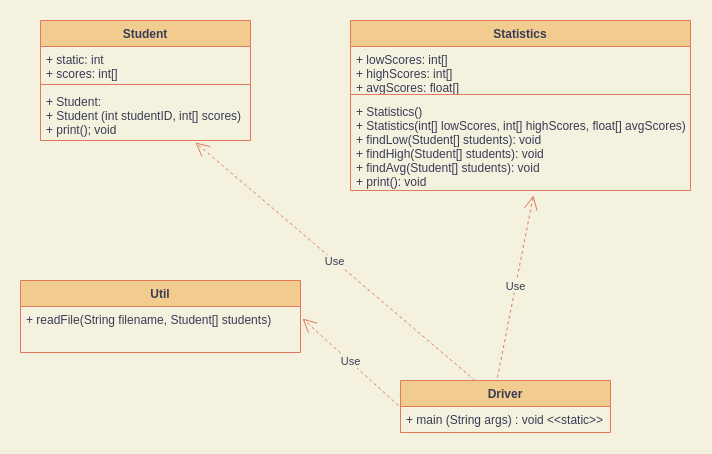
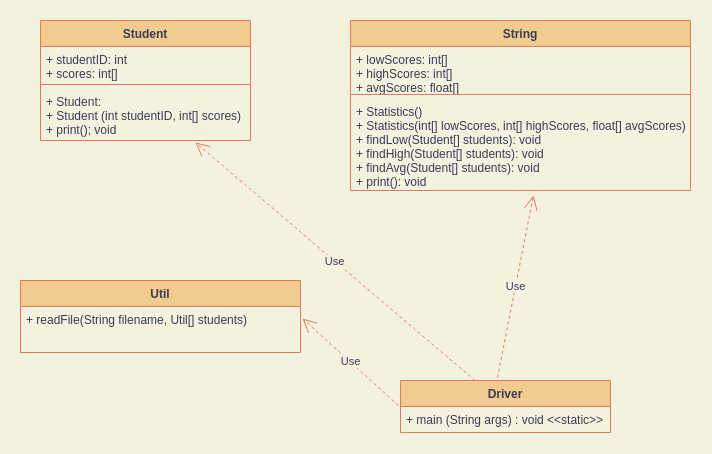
(520, 34) -> (520, 34)
(82, 60) -> (94, 60)
(168, 320) -> (155, 320)
